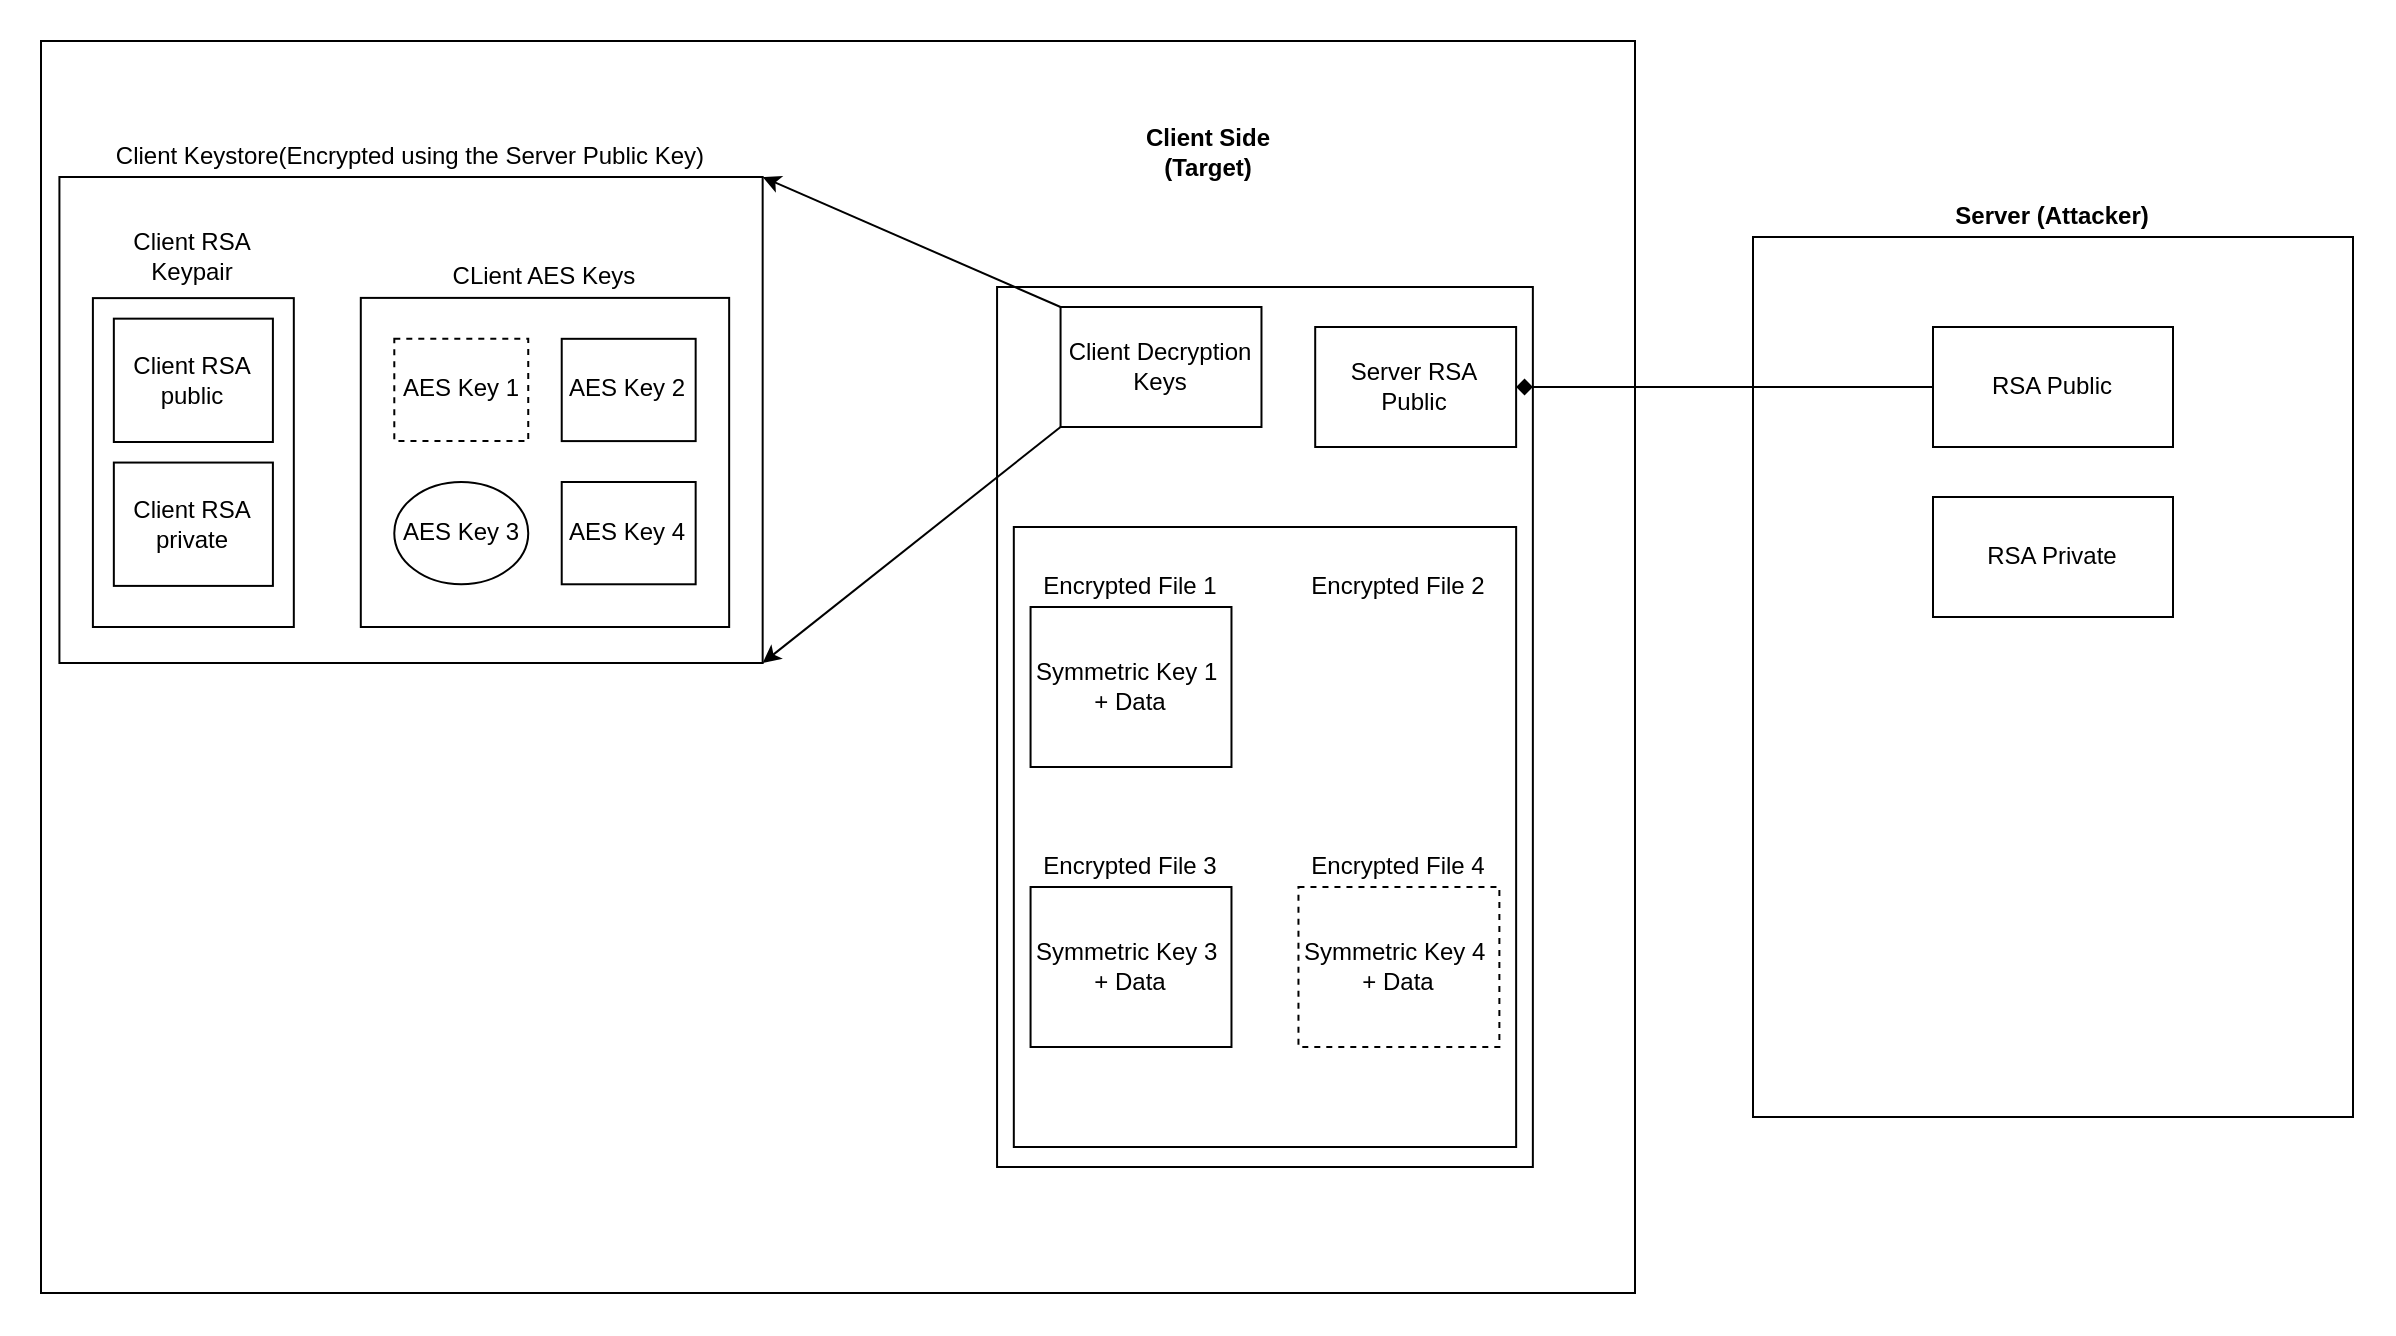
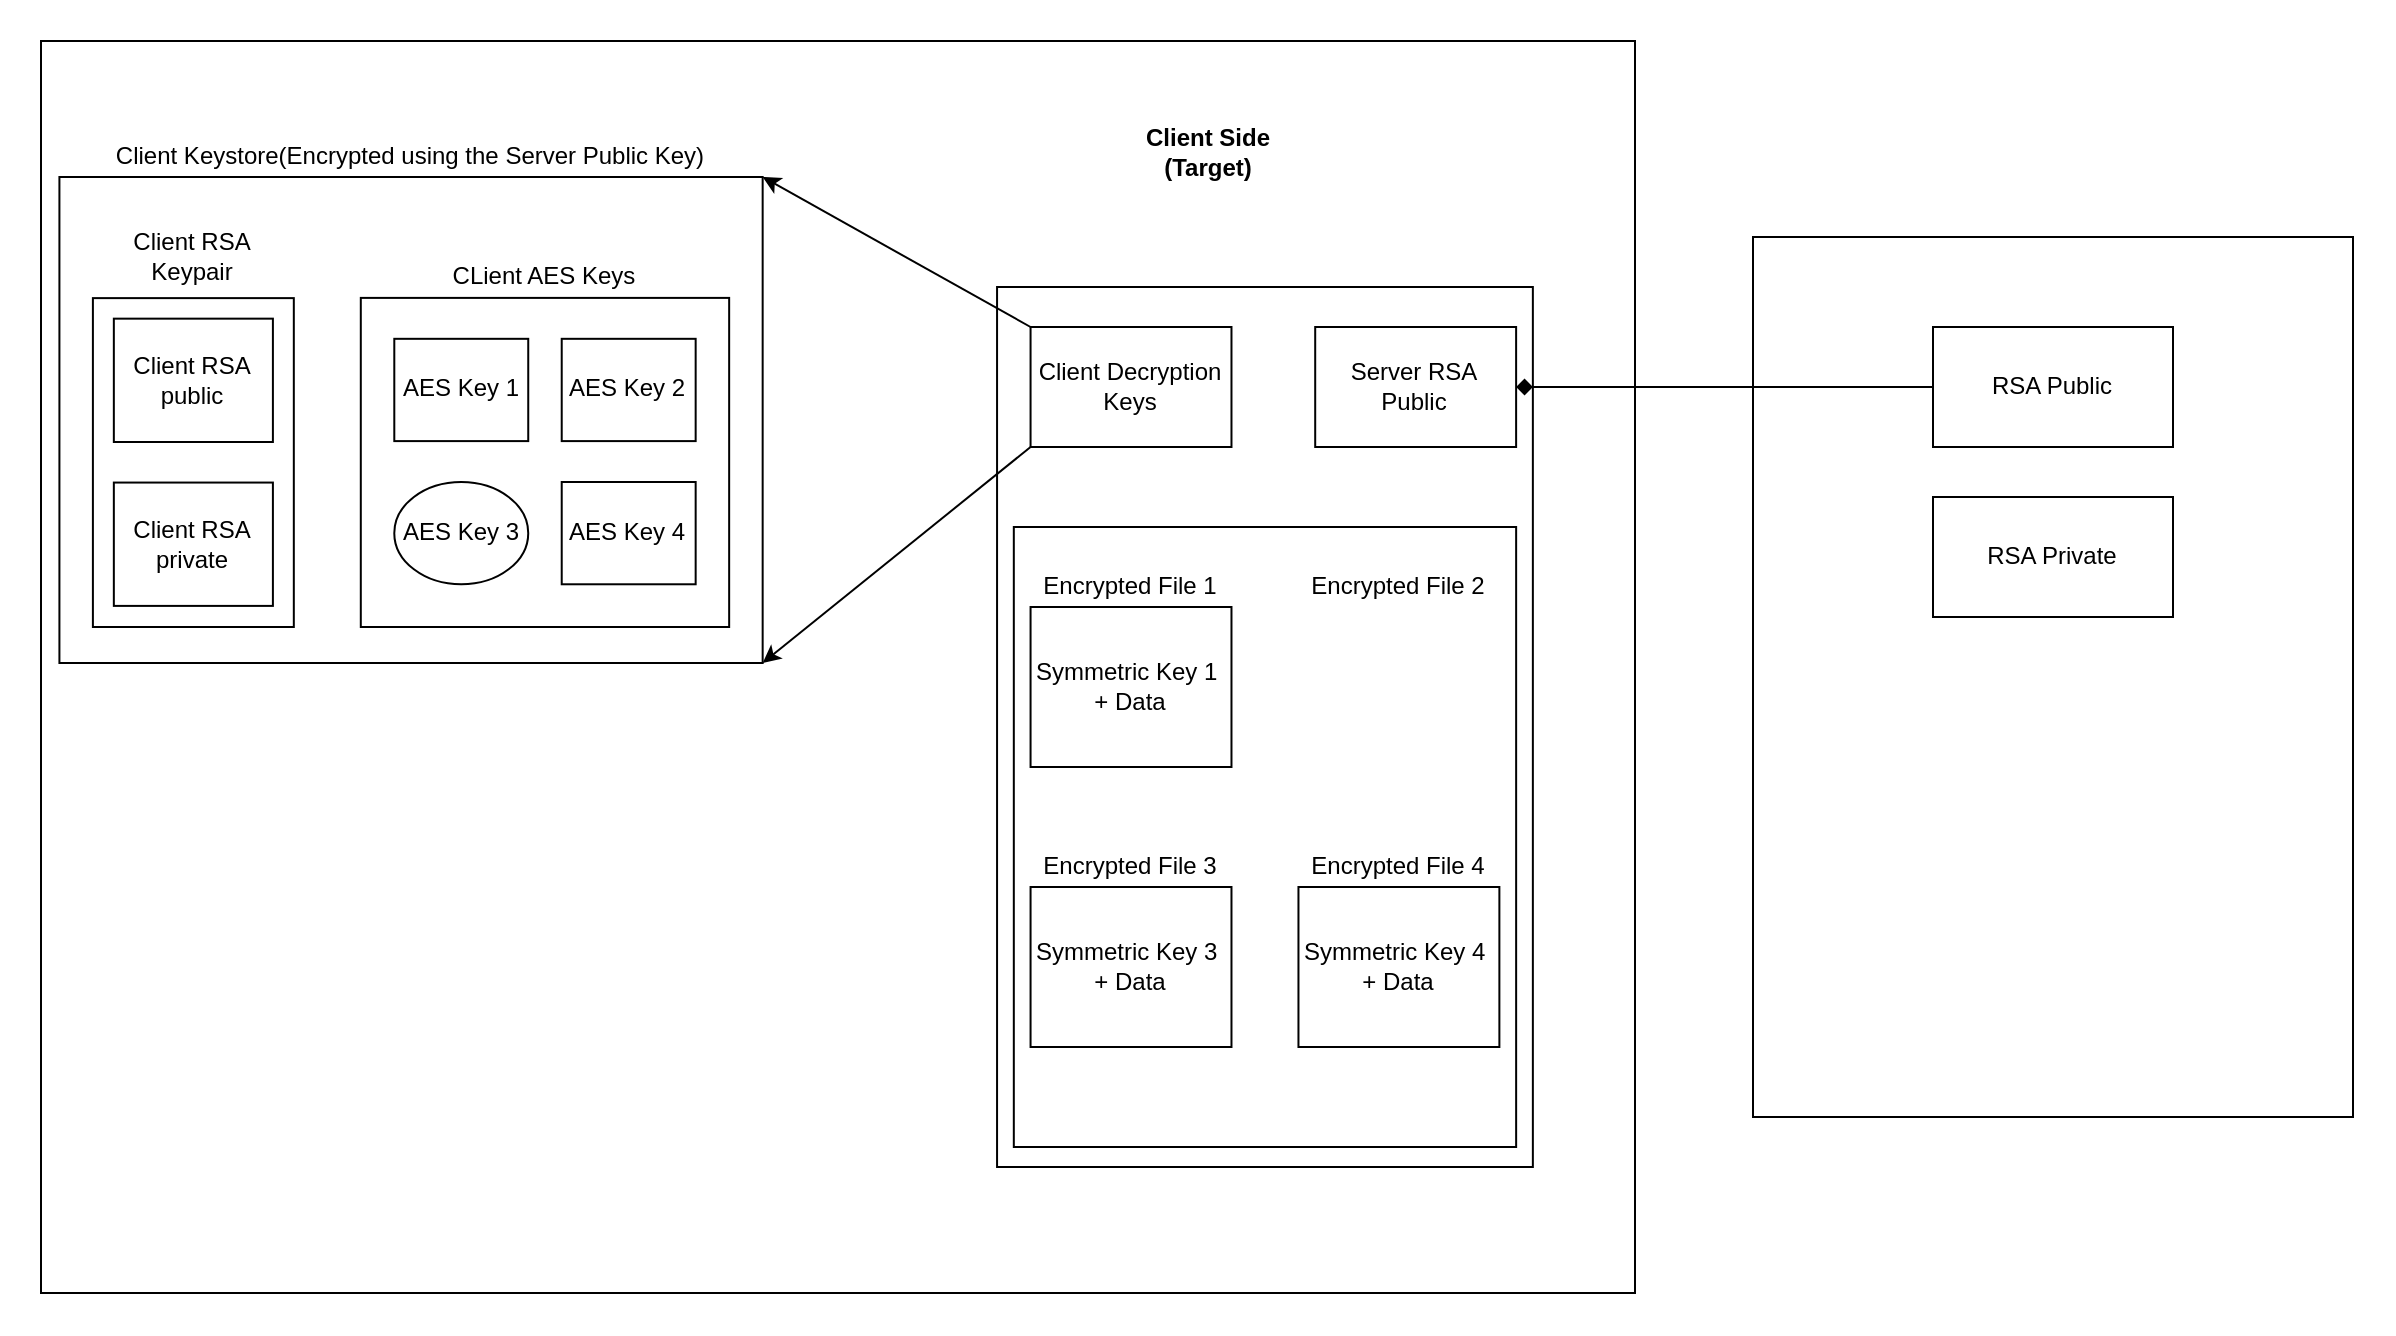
(2053, 217) -> none
(1161, 367) -> (1131, 387)
(461, 390) -> (461, 390)
(193, 524) -> (193, 544)
(1399, 967) -> (1399, 967)
